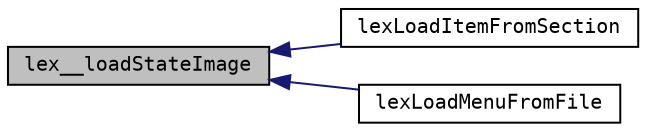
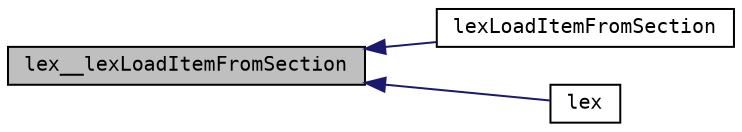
(139, 66) -> (186, 66)
(490, 104) -> (585, 104)
